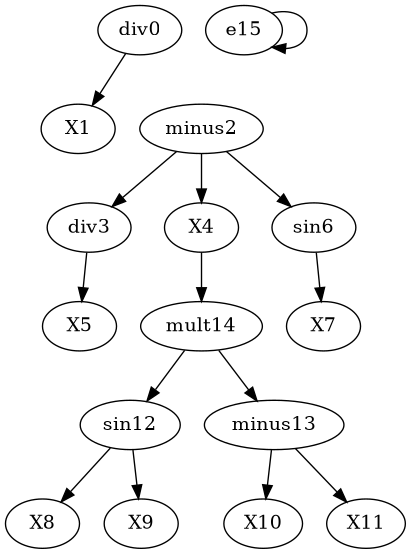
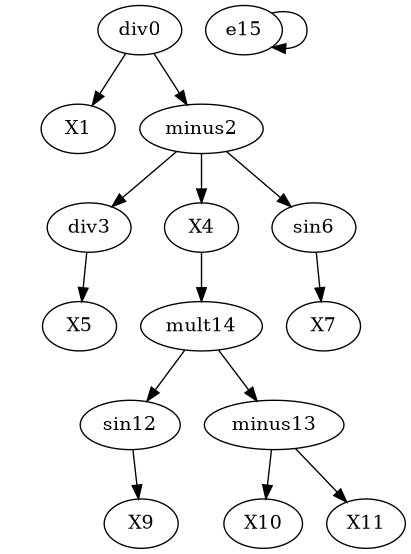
none -> (167, 73)
(42, 524) -> none
